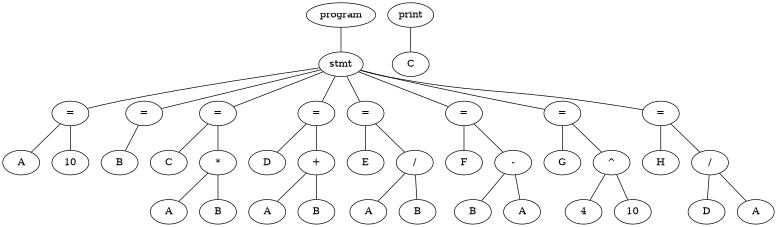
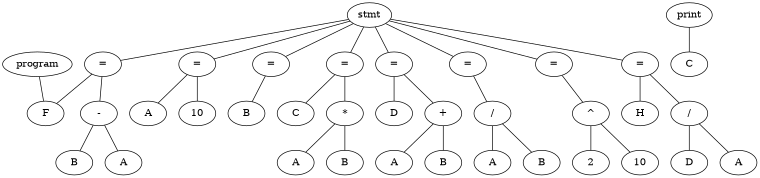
(341, 40) -> (41, 89)
(366, 163) -> none
(562, 163) -> none
(584, 212) -> (591, 163)
